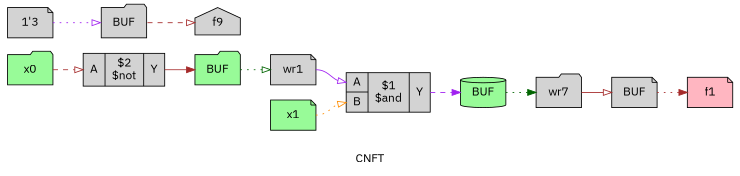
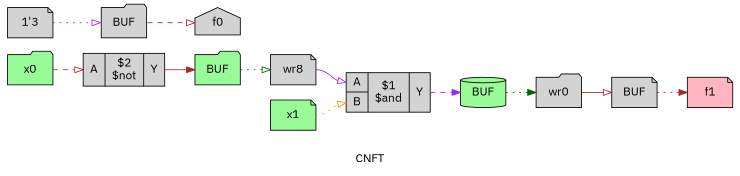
(218, 23) -> (218, 23)
(293, 70) -> (293, 70)
(559, 92) -> (559, 92)
